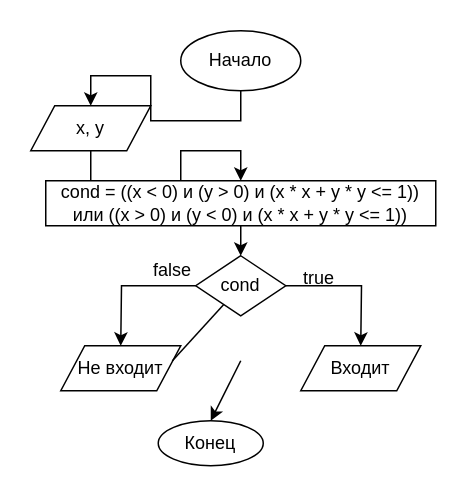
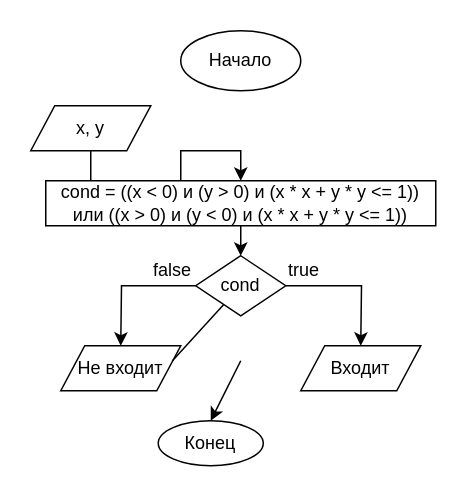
(151, 119) -> none
(331, 278) -> (316, 271)
